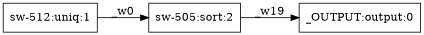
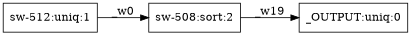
(195, 18) -> (195, 18)
(360, 18) -> (353, 18)
